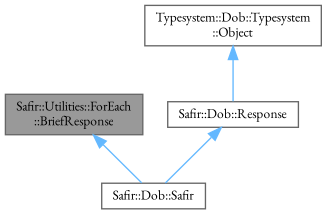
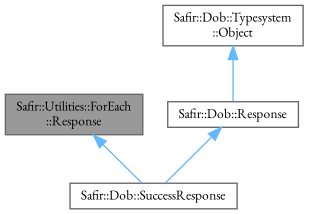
(233, 26) -> (233, 26)
(74, 115) -> (74, 115)
(154, 196) -> (154, 196)
